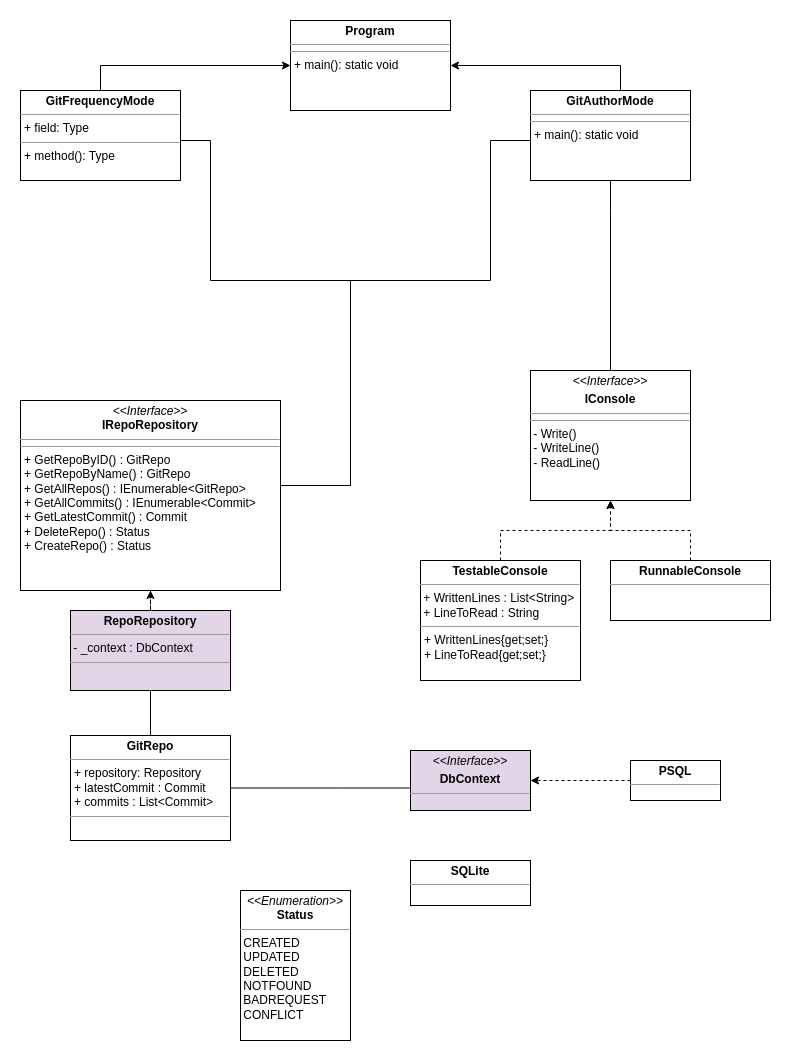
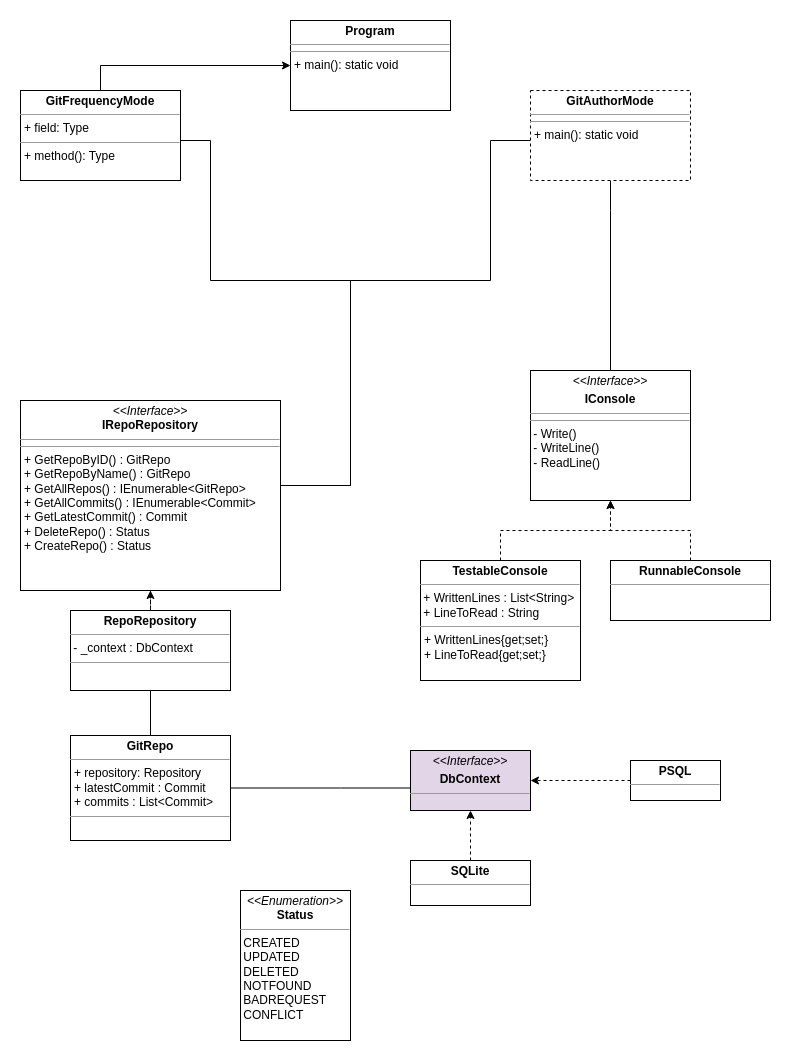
(551, 66) -> none
(611, 136) -> (611, 136)
(151, 651) -> (151, 651)
none -> (471, 839)
